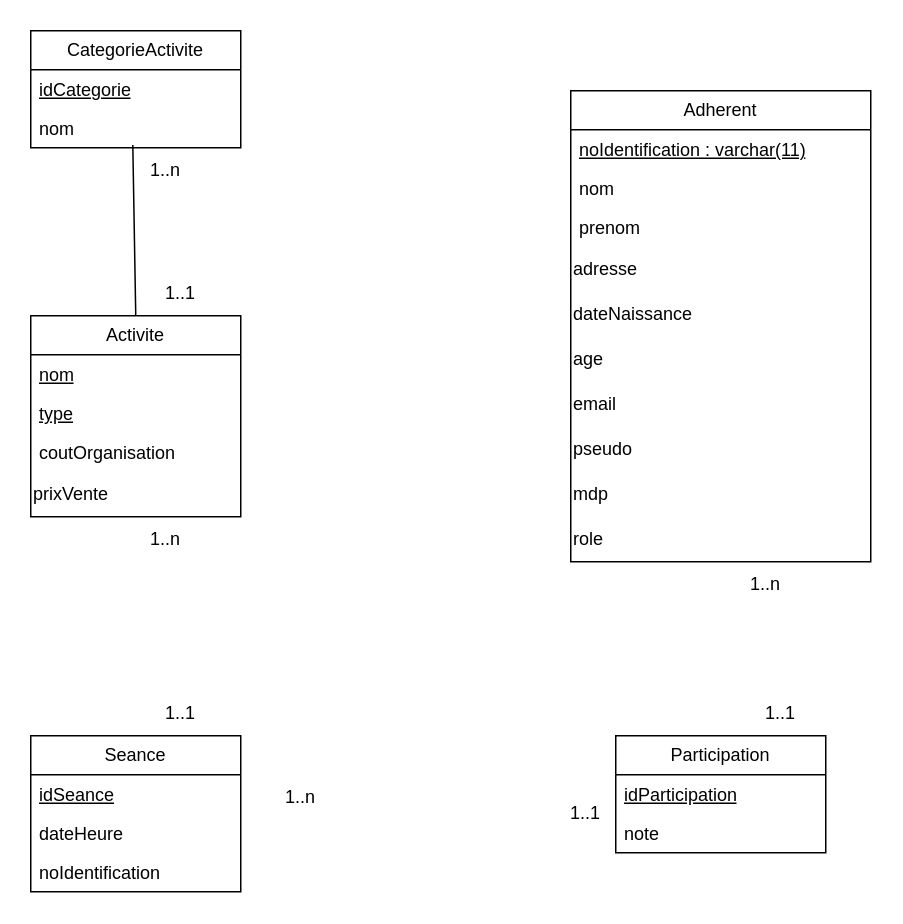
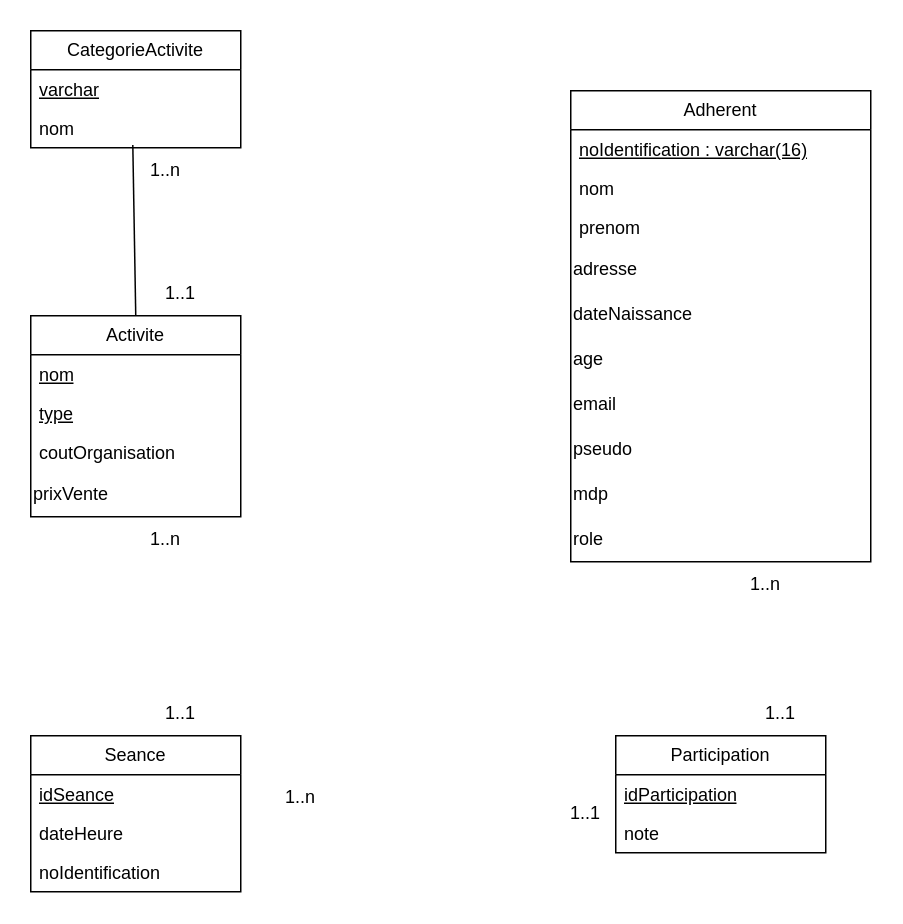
(91, 91) -> (75, 91)
(717, 151) -> (717, 151)
